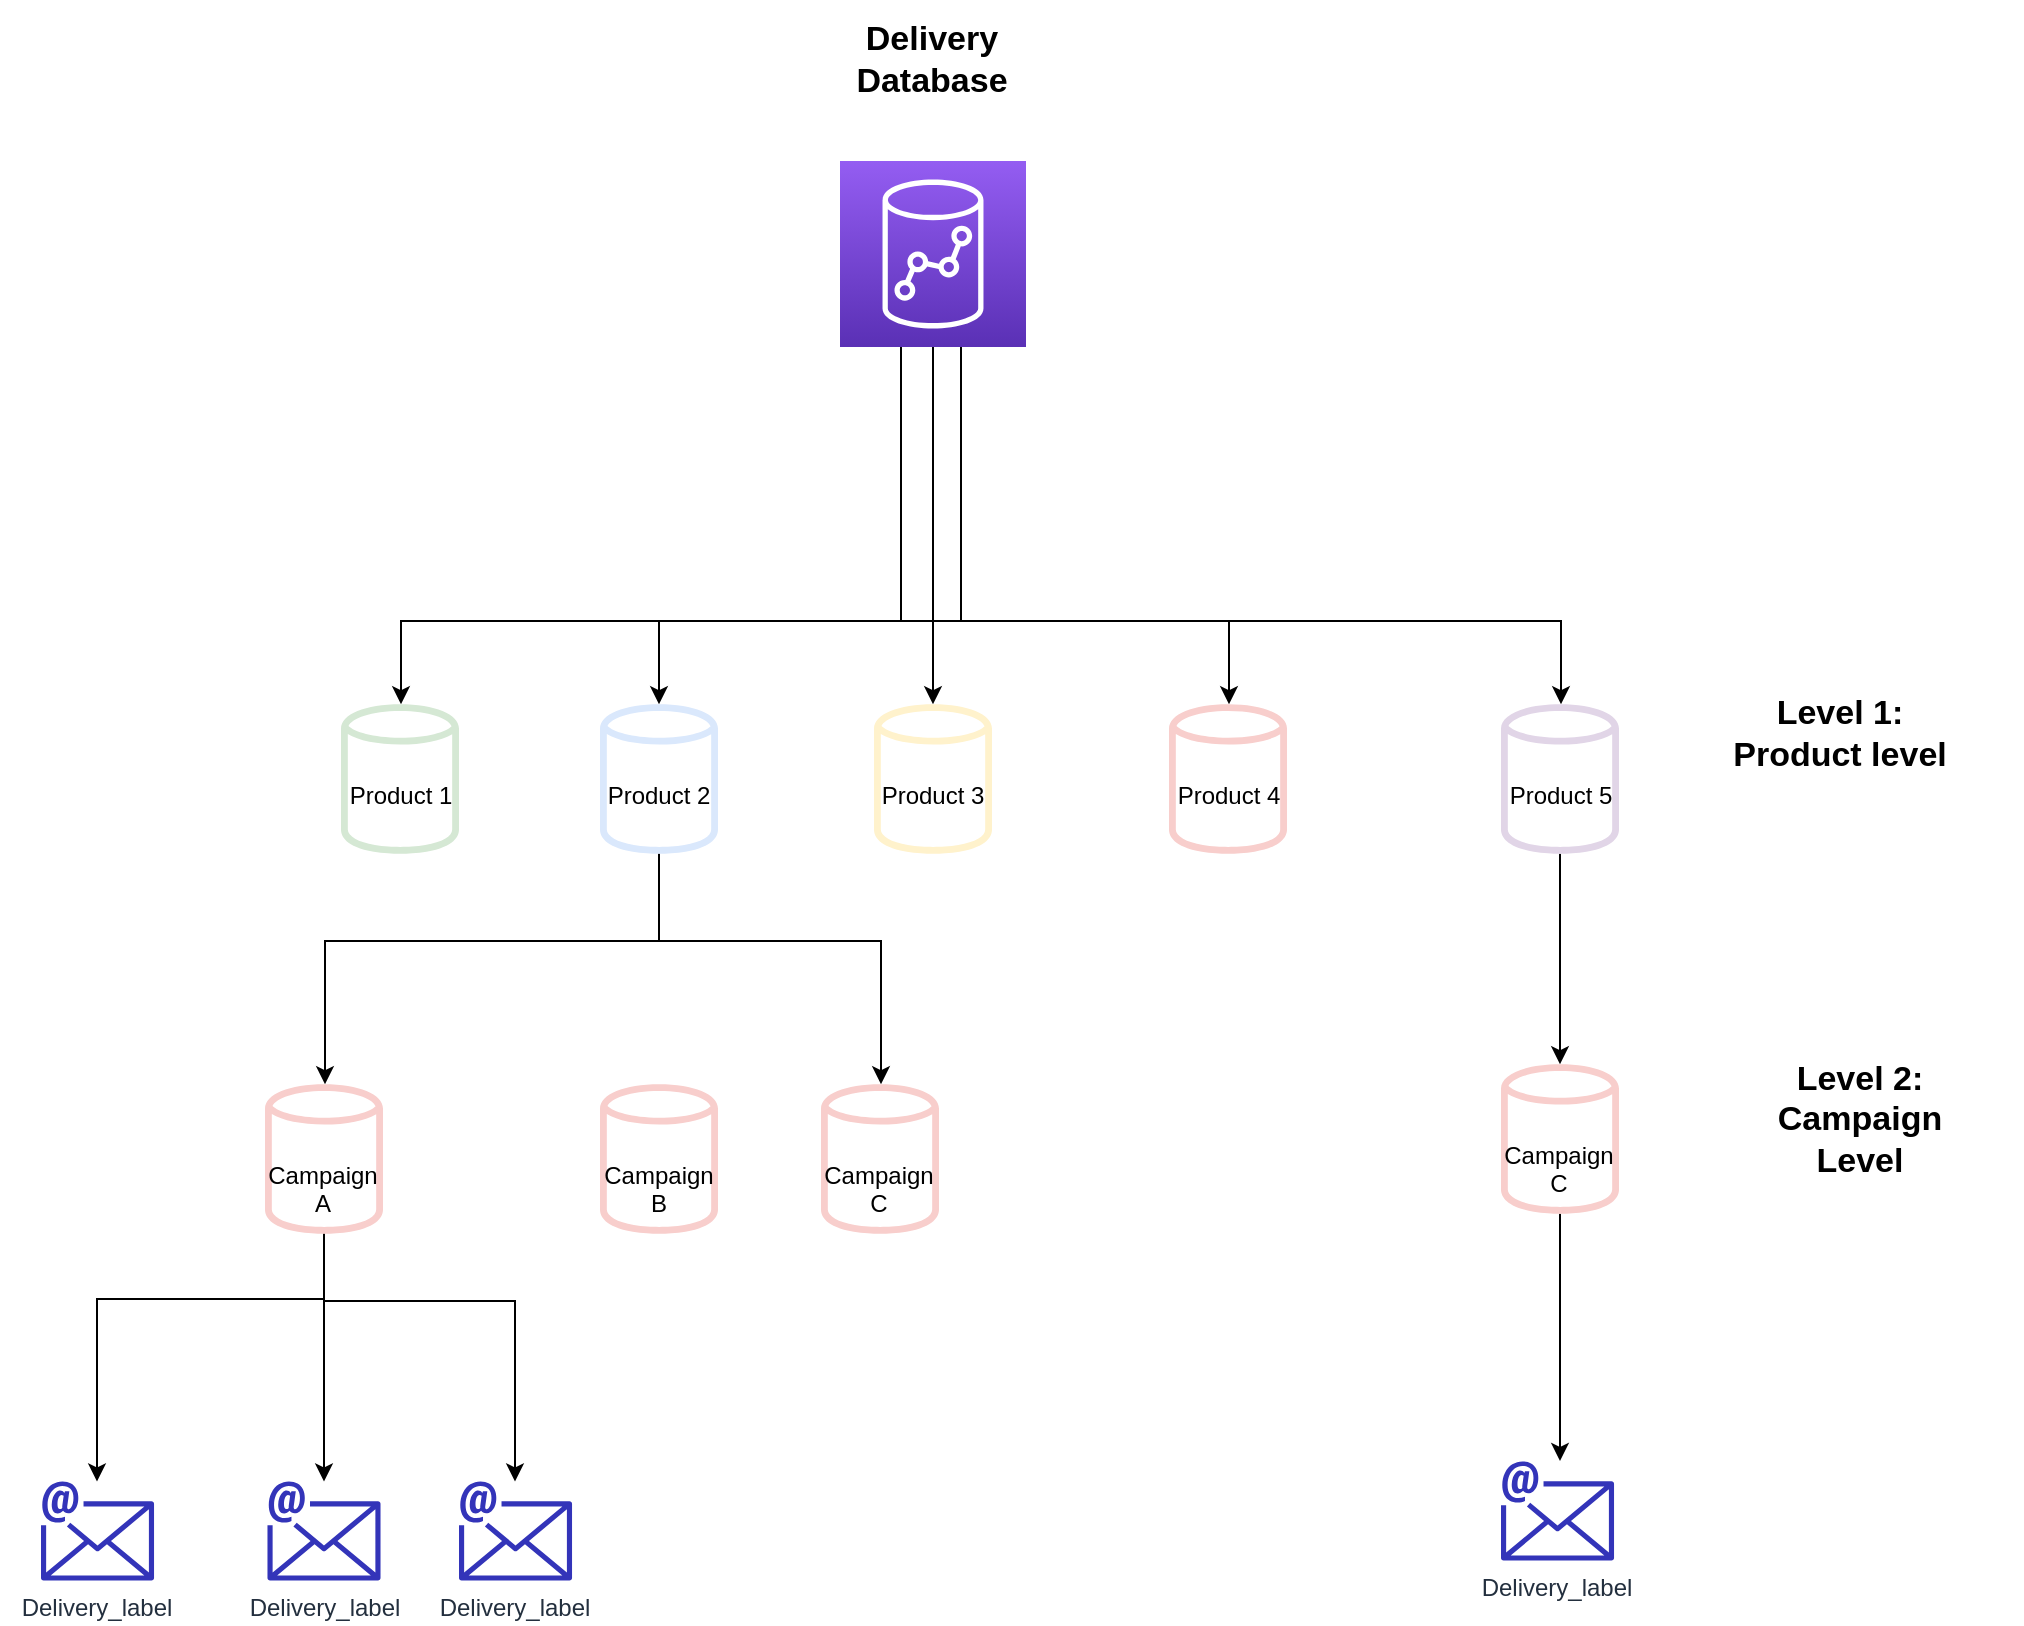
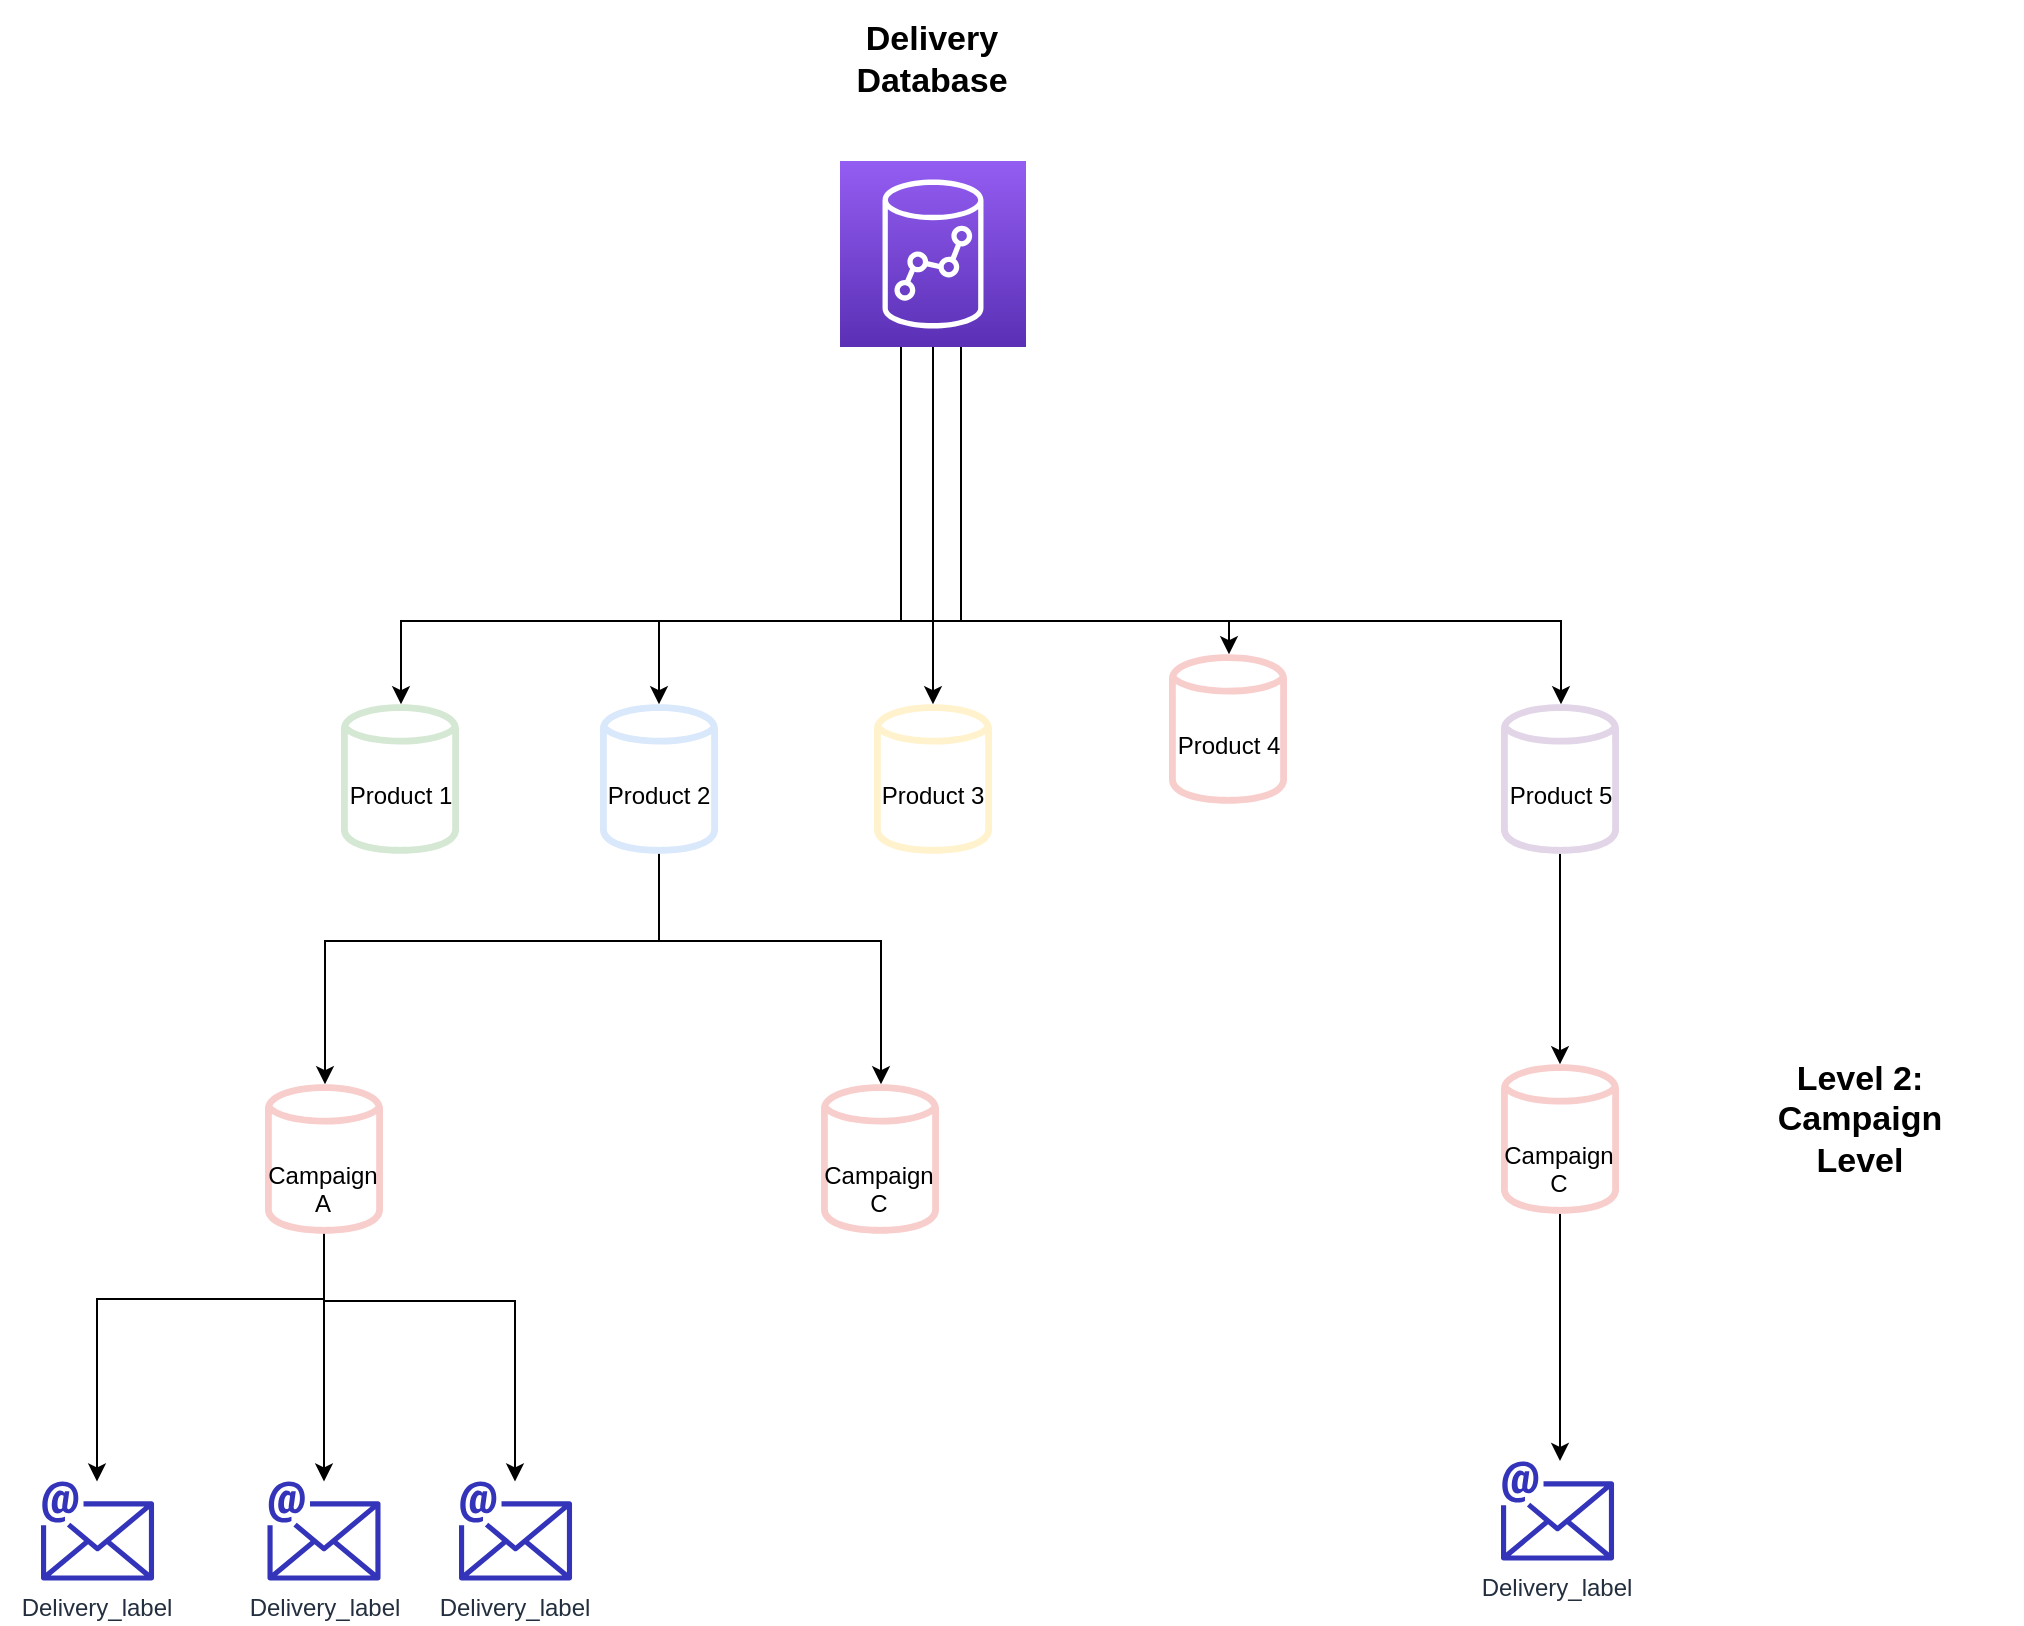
(1841, 735) -> none
(1228, 779) -> (1228, 729)
(659, 1159) -> none
